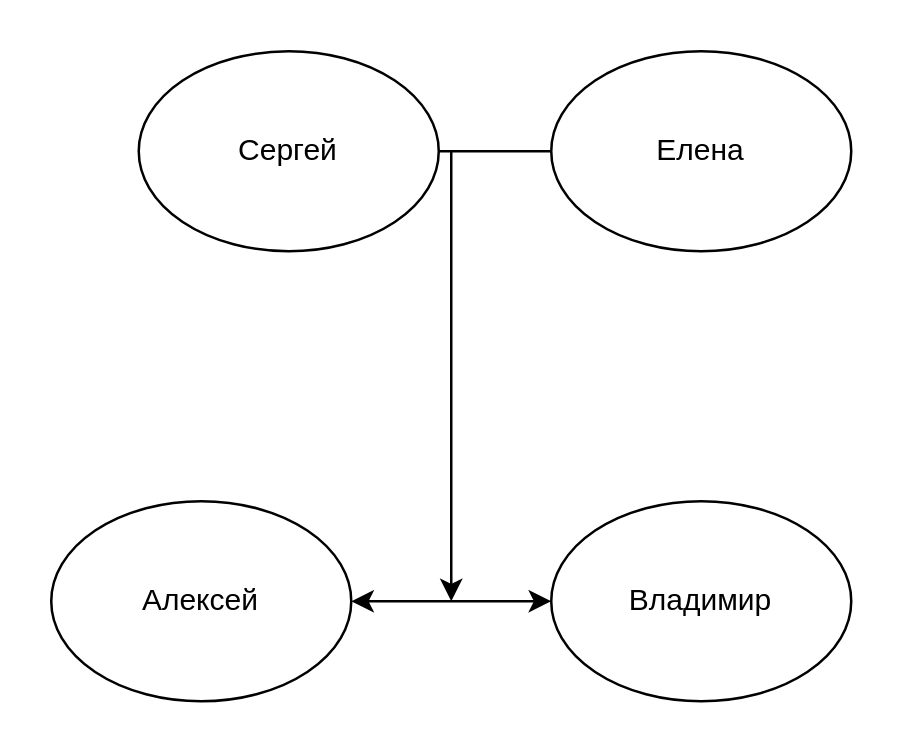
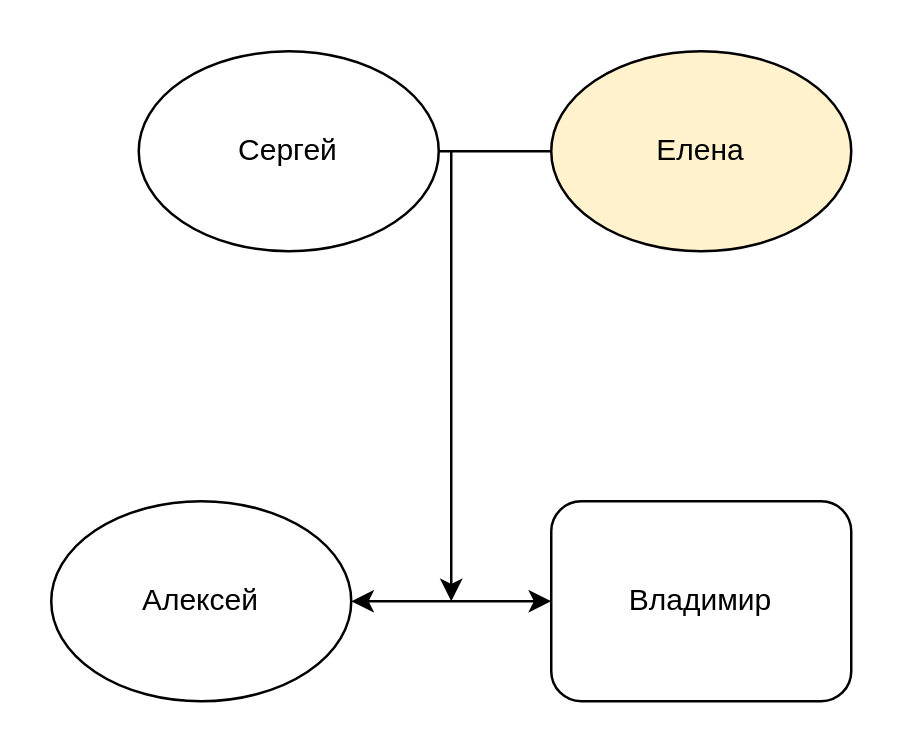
(701, 151) -> (701, 151)
(701, 601) -> (701, 601)
